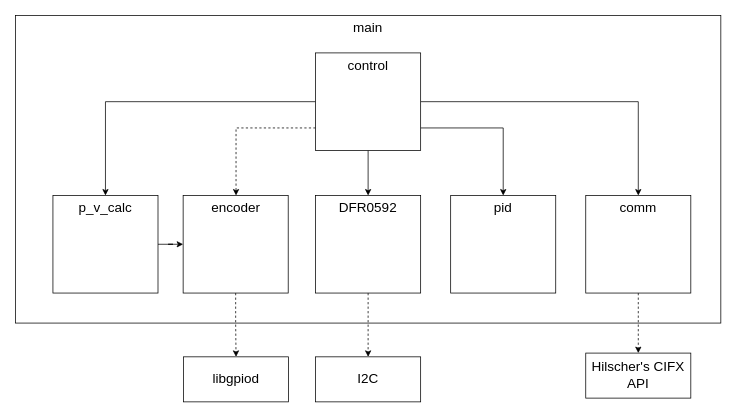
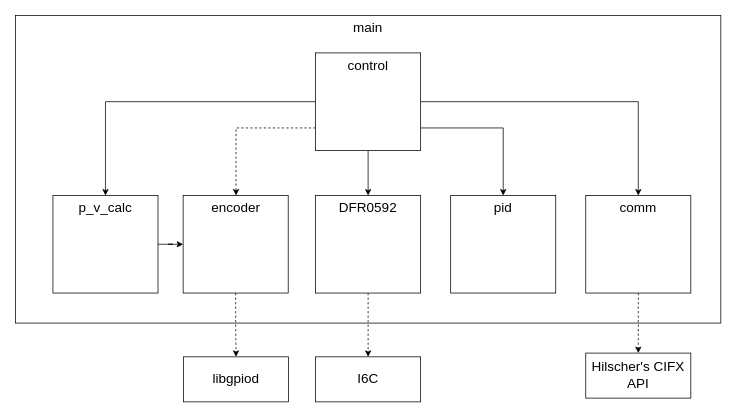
(368, 379) -> (368, 379)
